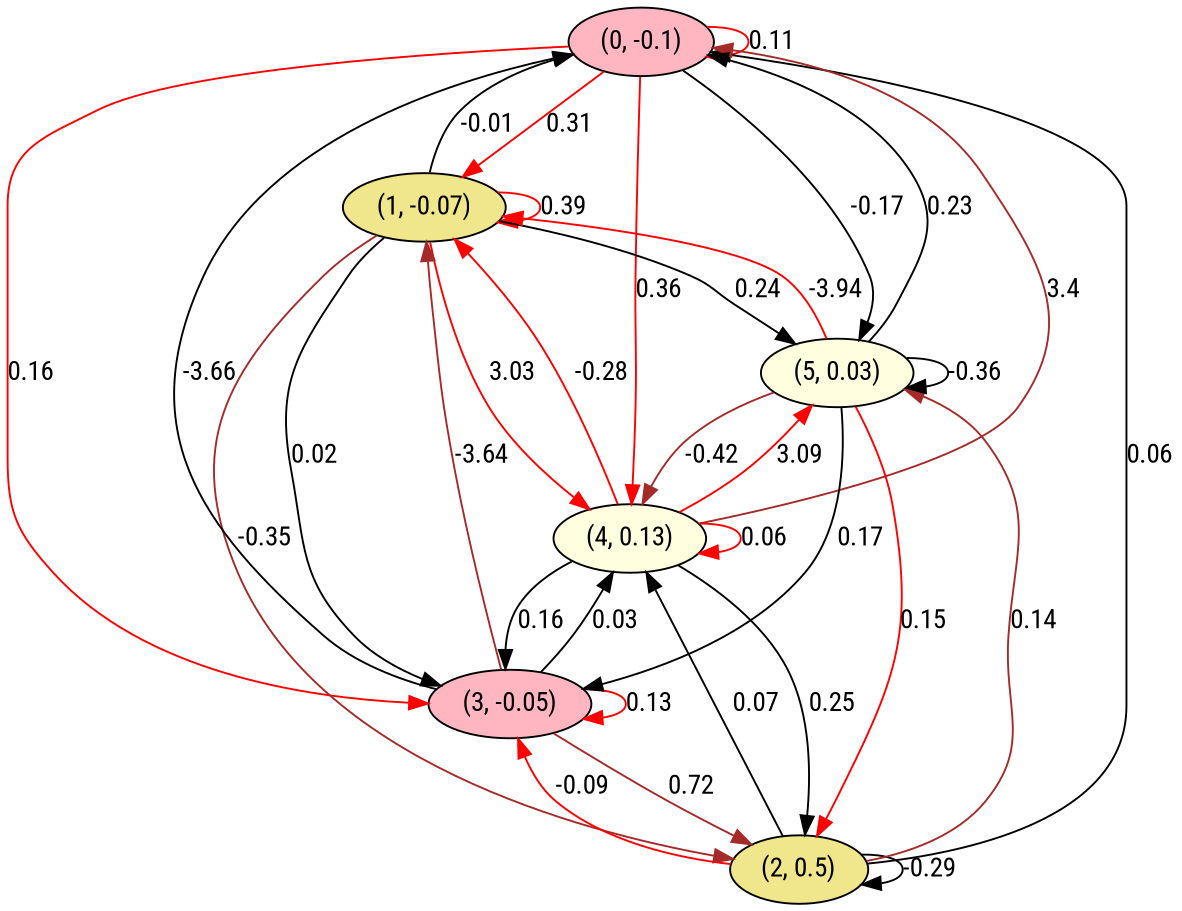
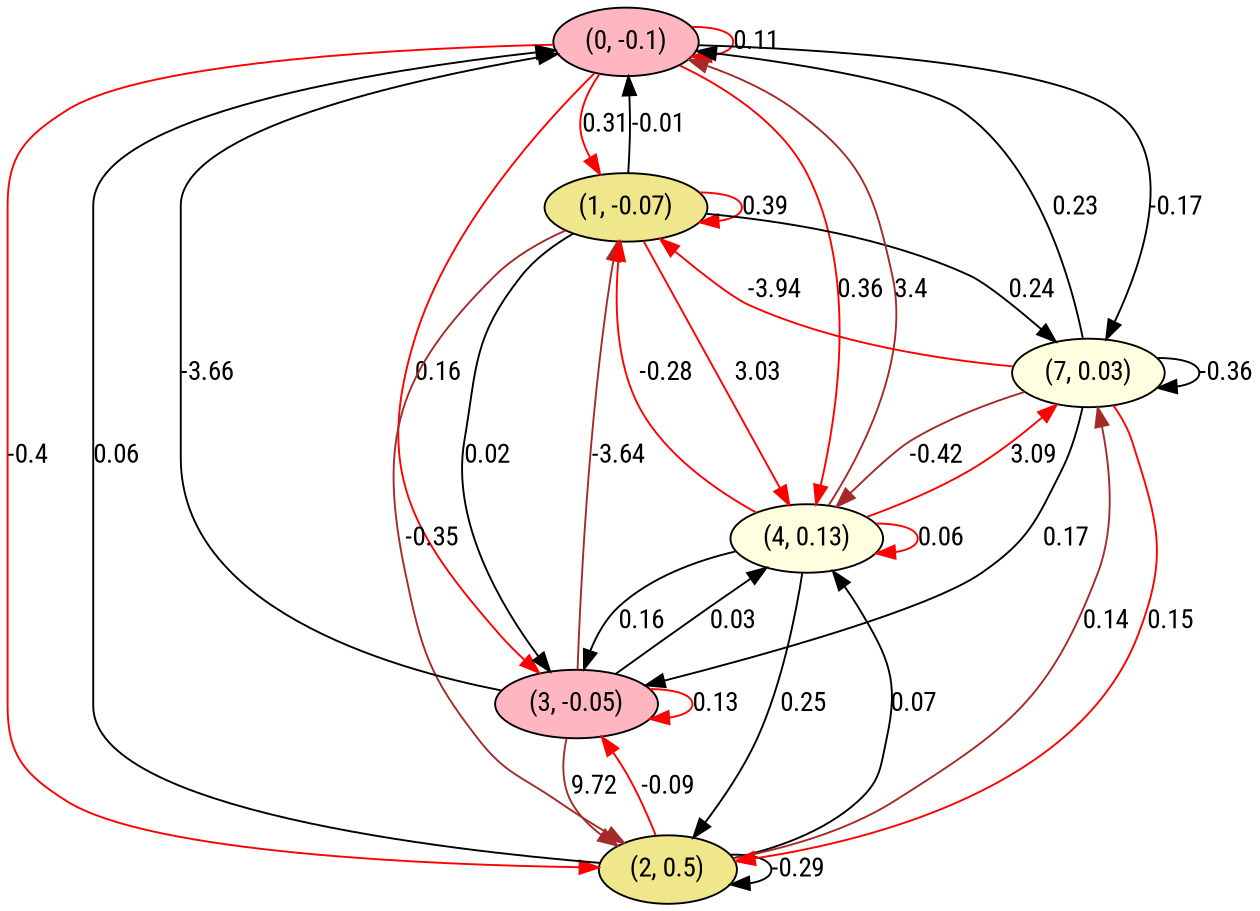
(837, 373) -> (1088, 373)
none -> (8, 469)
(692, 787) -> (595, 787)
